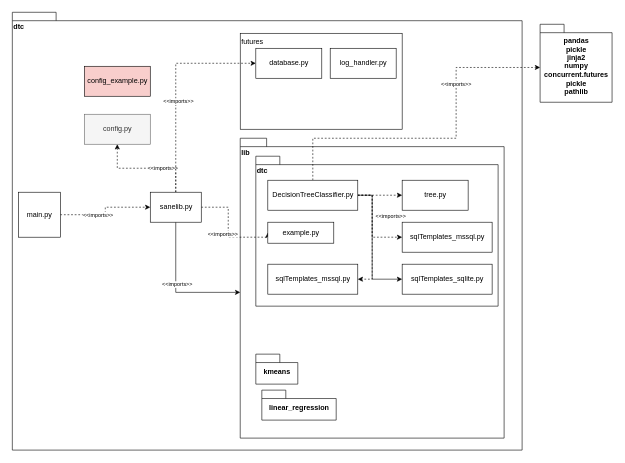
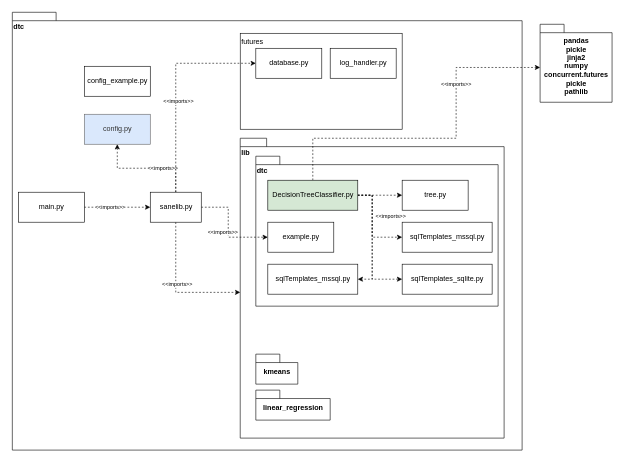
(117, 81) -> (117, 81)
(117, 129) -> (117, 129)
(313, 195) -> (313, 195)
(39, 215) -> (51, 207)
(301, 233) -> (301, 237)
(385, 279) -> (385, 279)
(176, 287) -> (176, 287)
(299, 405) -> (293, 405)
